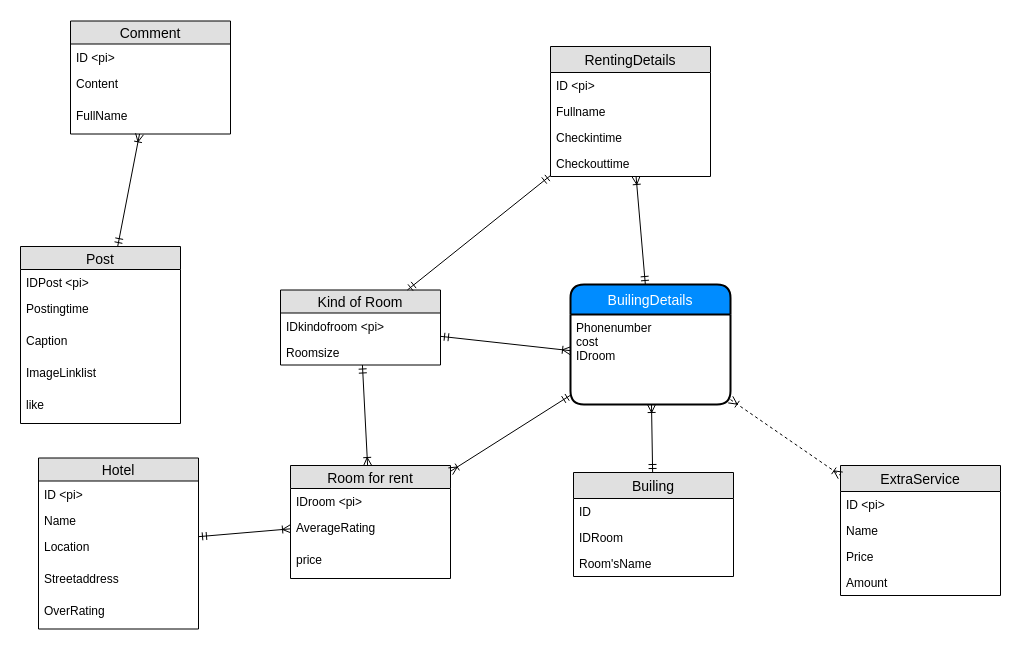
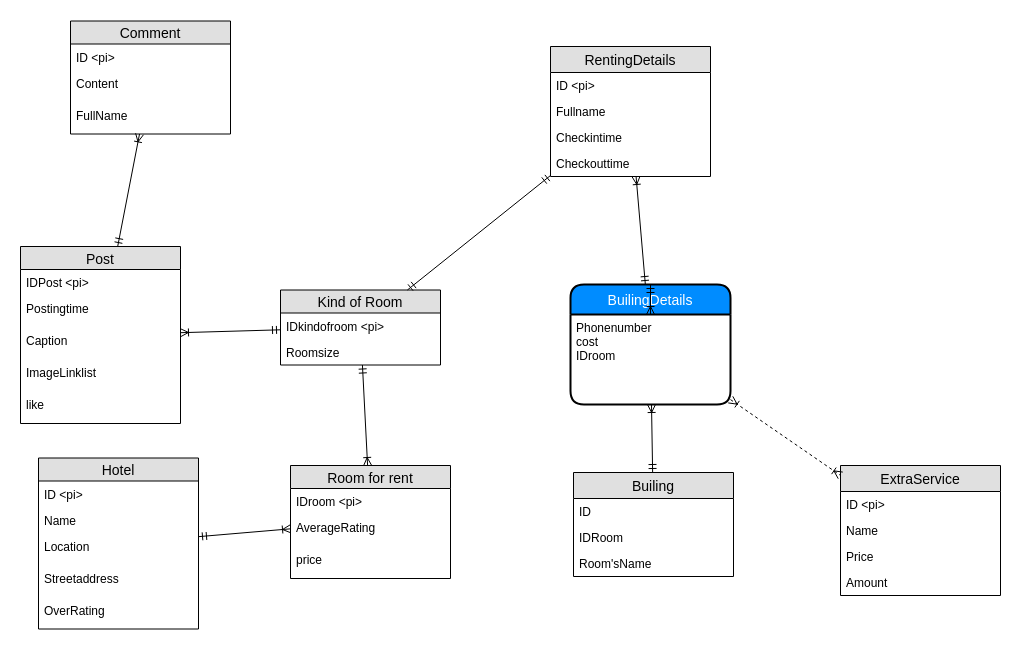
(505, 343) -> (231, 331)
(510, 434) -> (651, 300)
